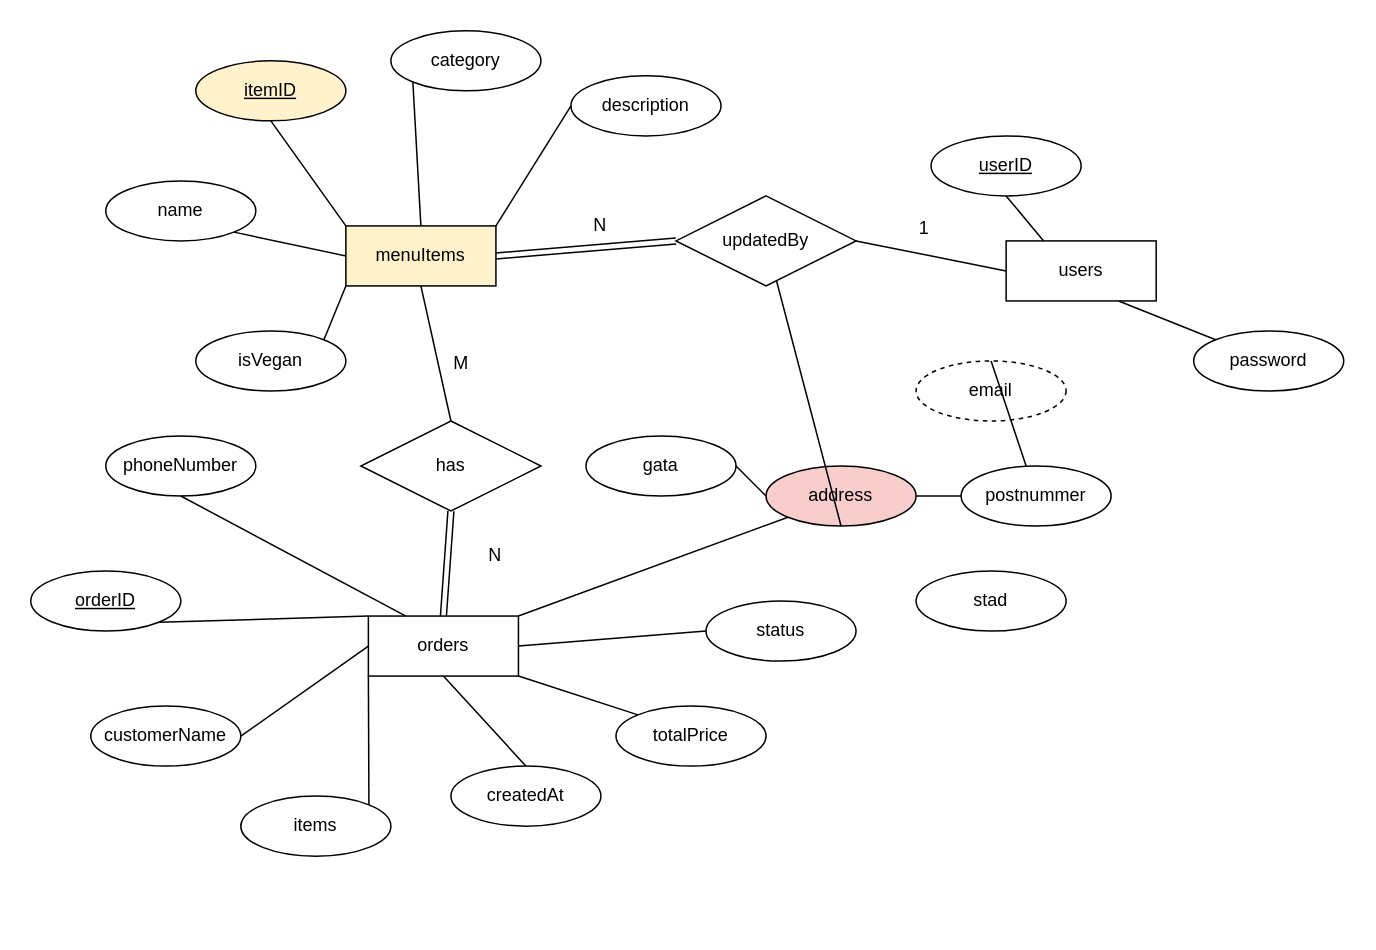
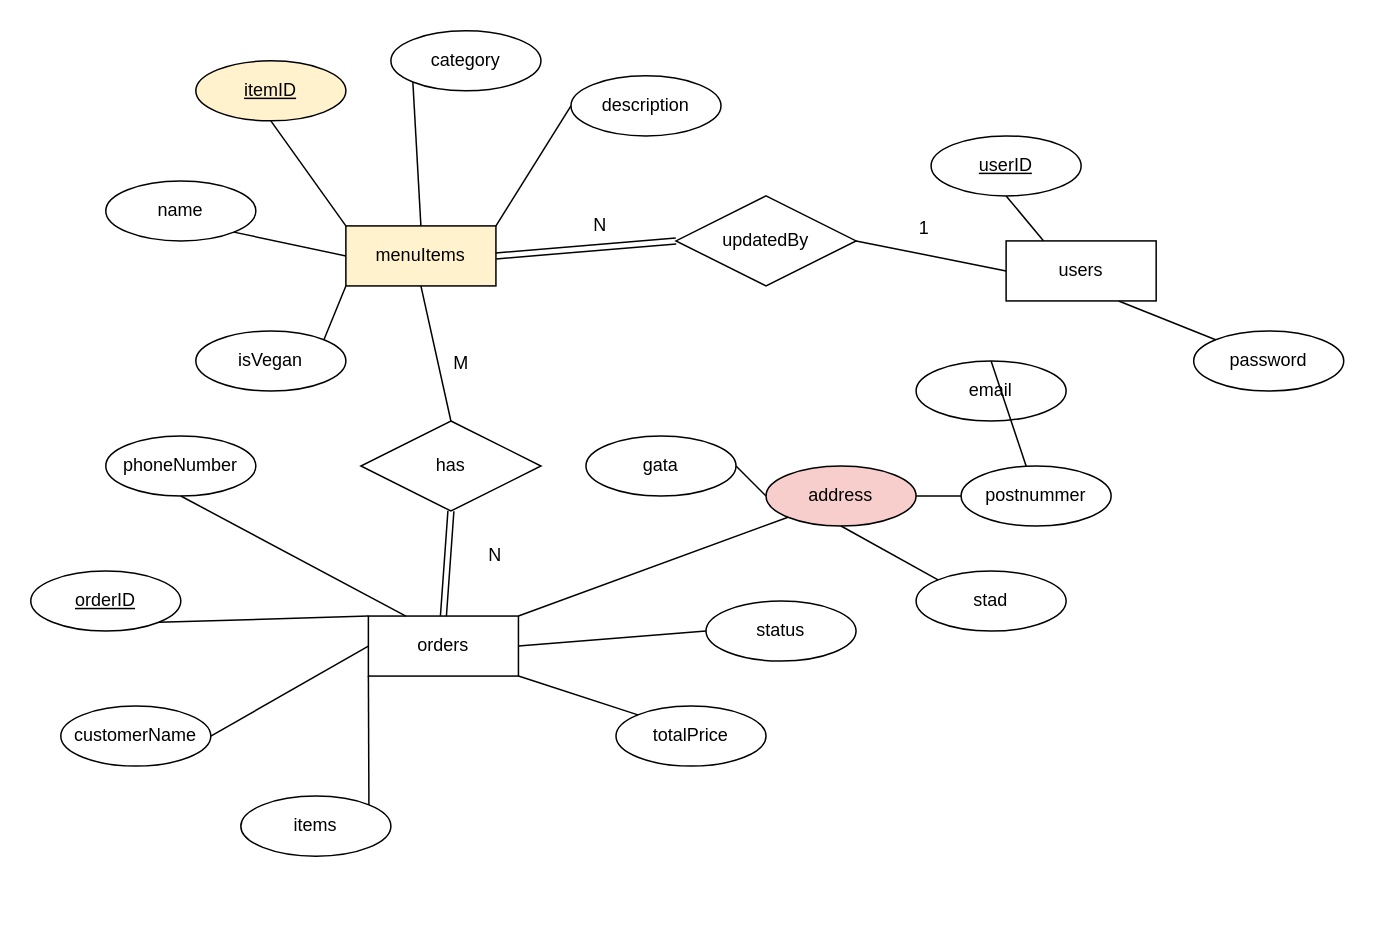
(991, 391) -> (991, 391)
(809, 404) -> (889, 553)
(485, 721) -> none
(166, 736) -> (136, 736)
(526, 796) -> none
